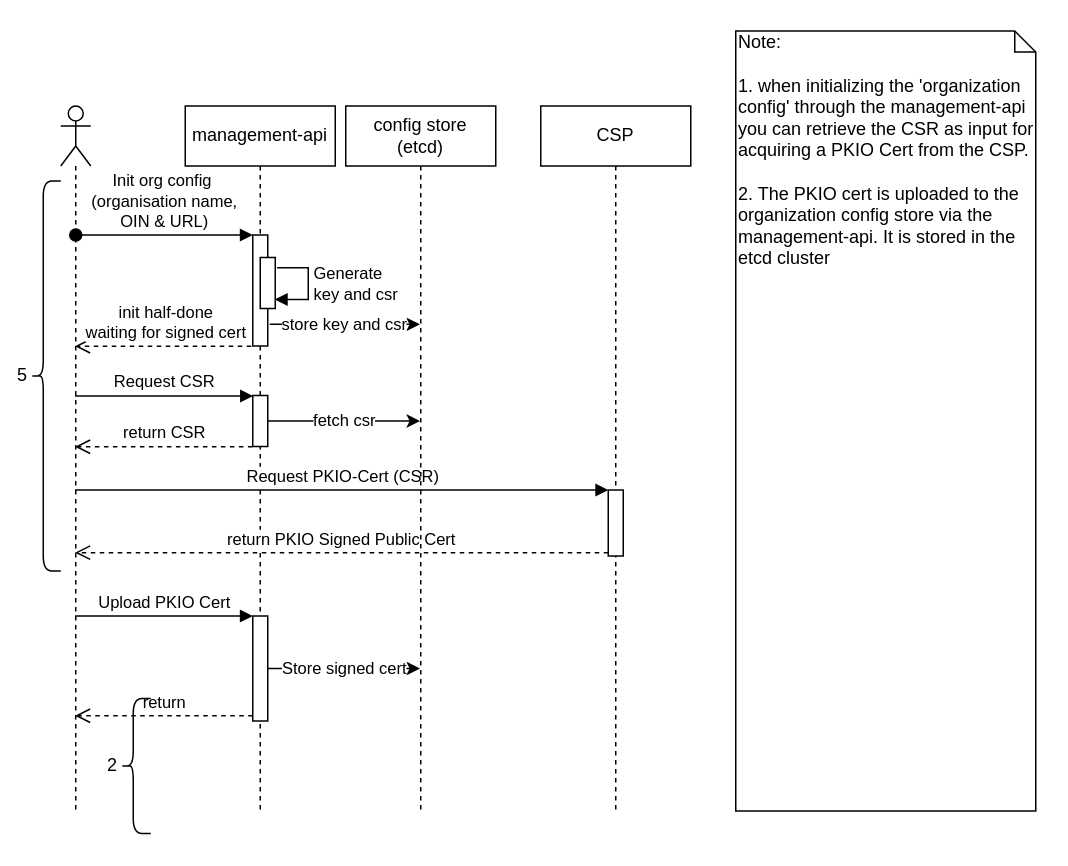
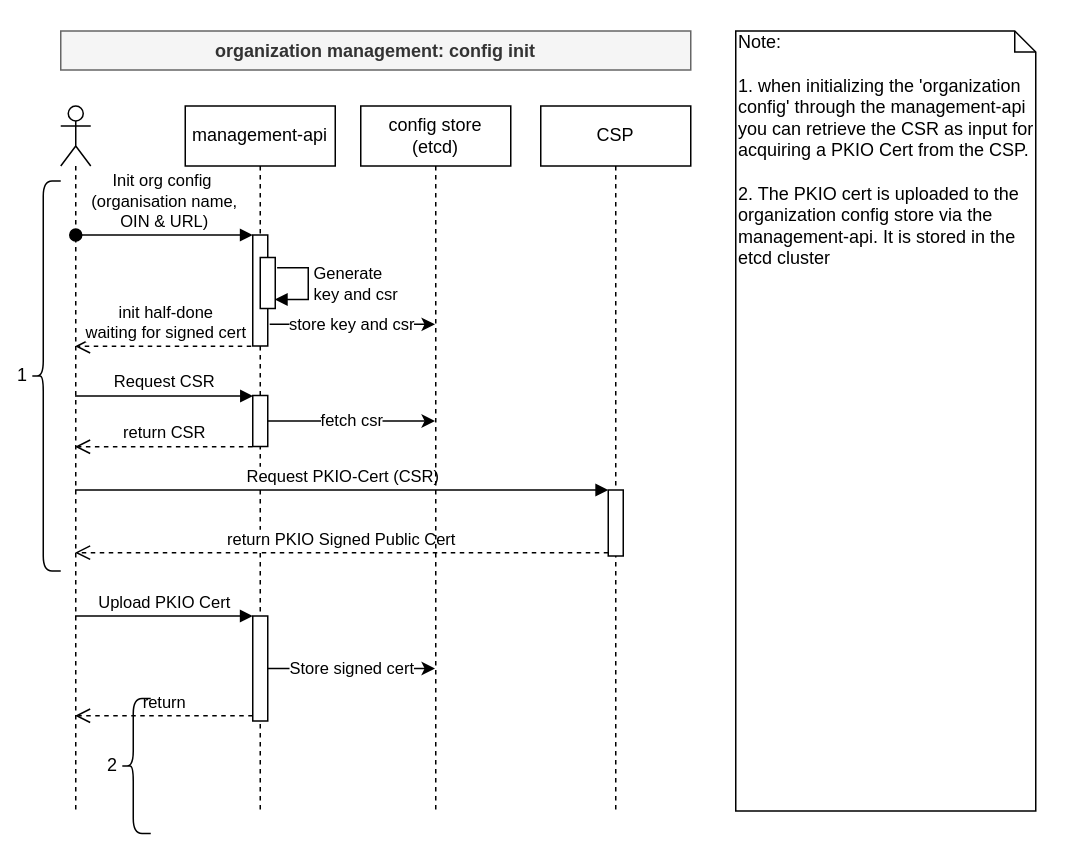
none -> (376, 50)
(23, 376) -> (23, 376)
(421, 458) -> (436, 458)
